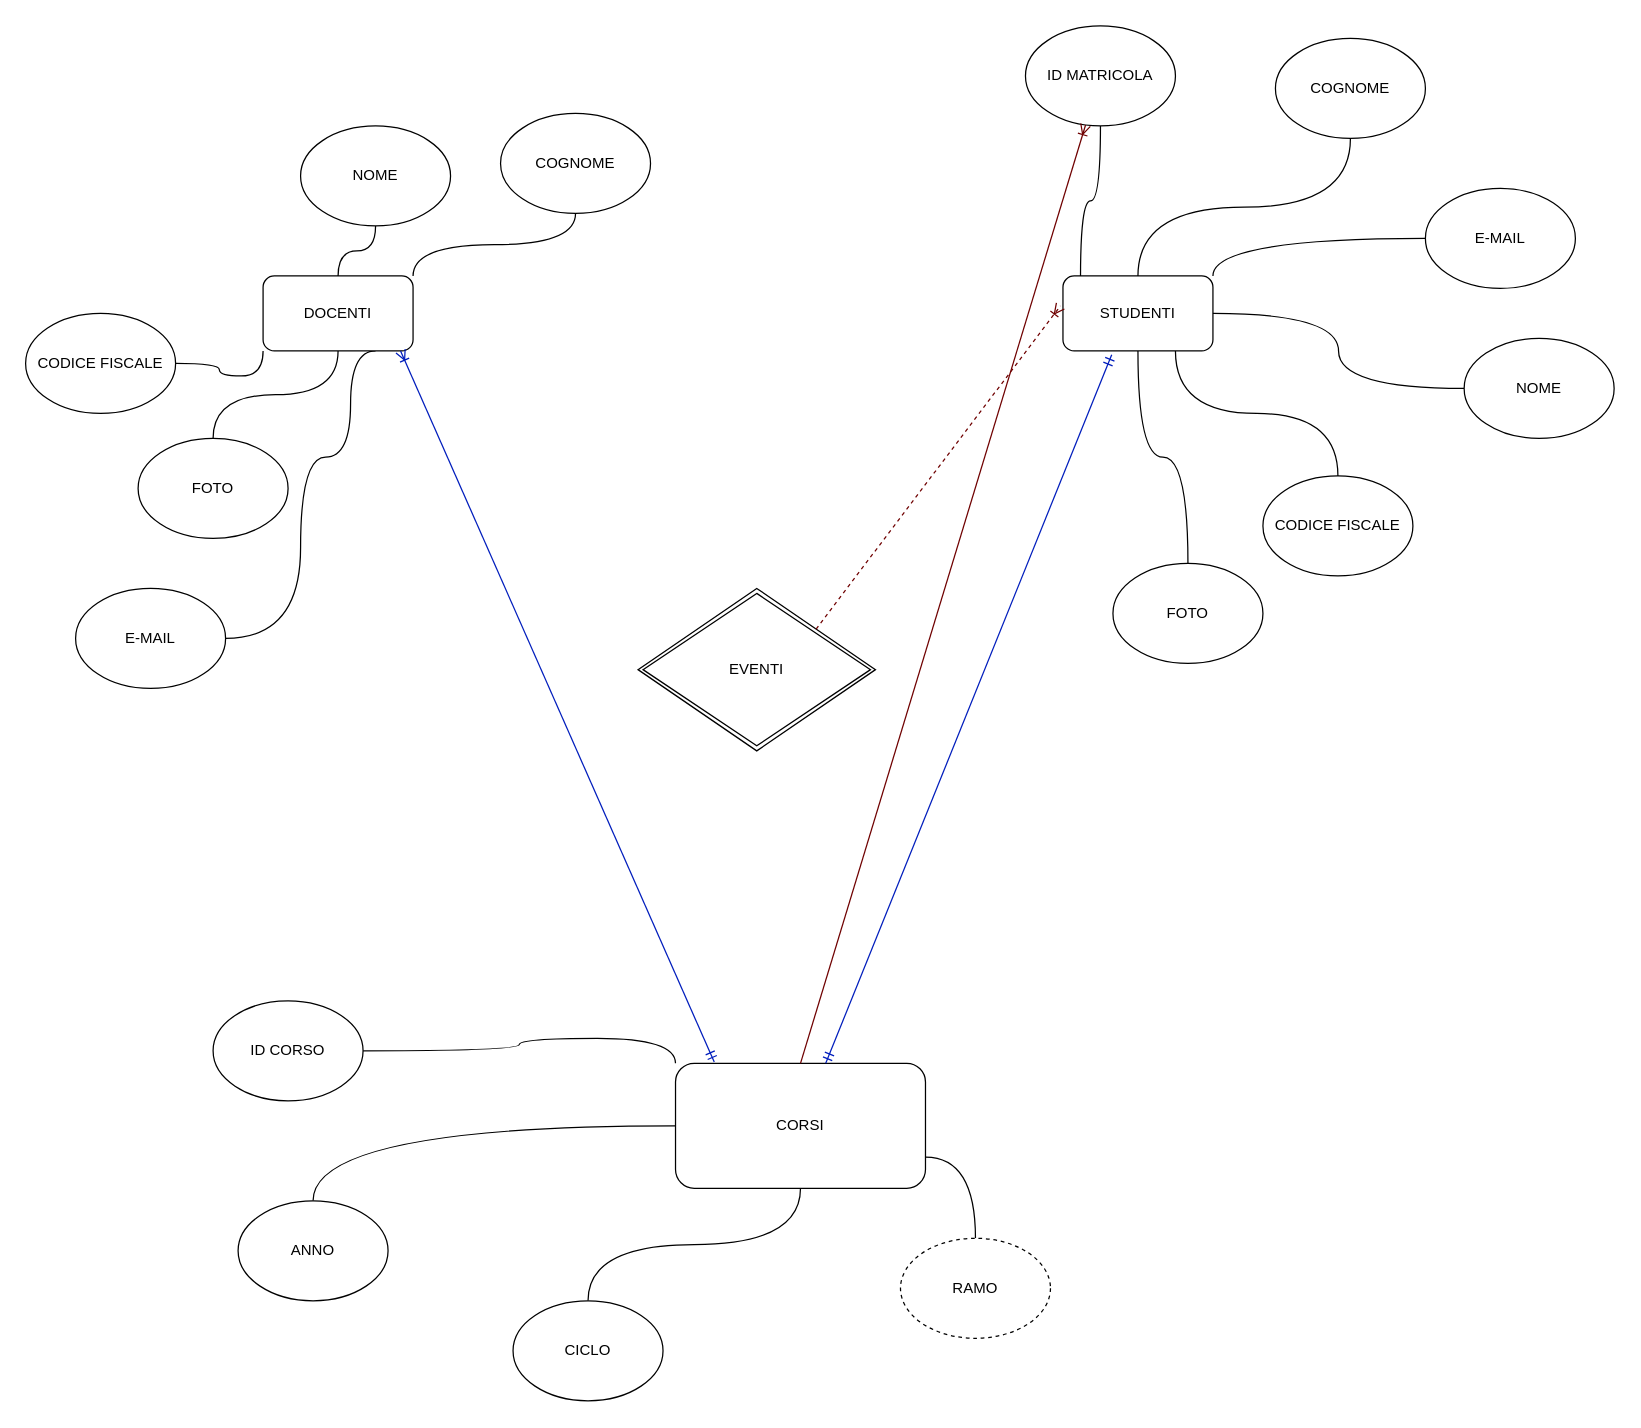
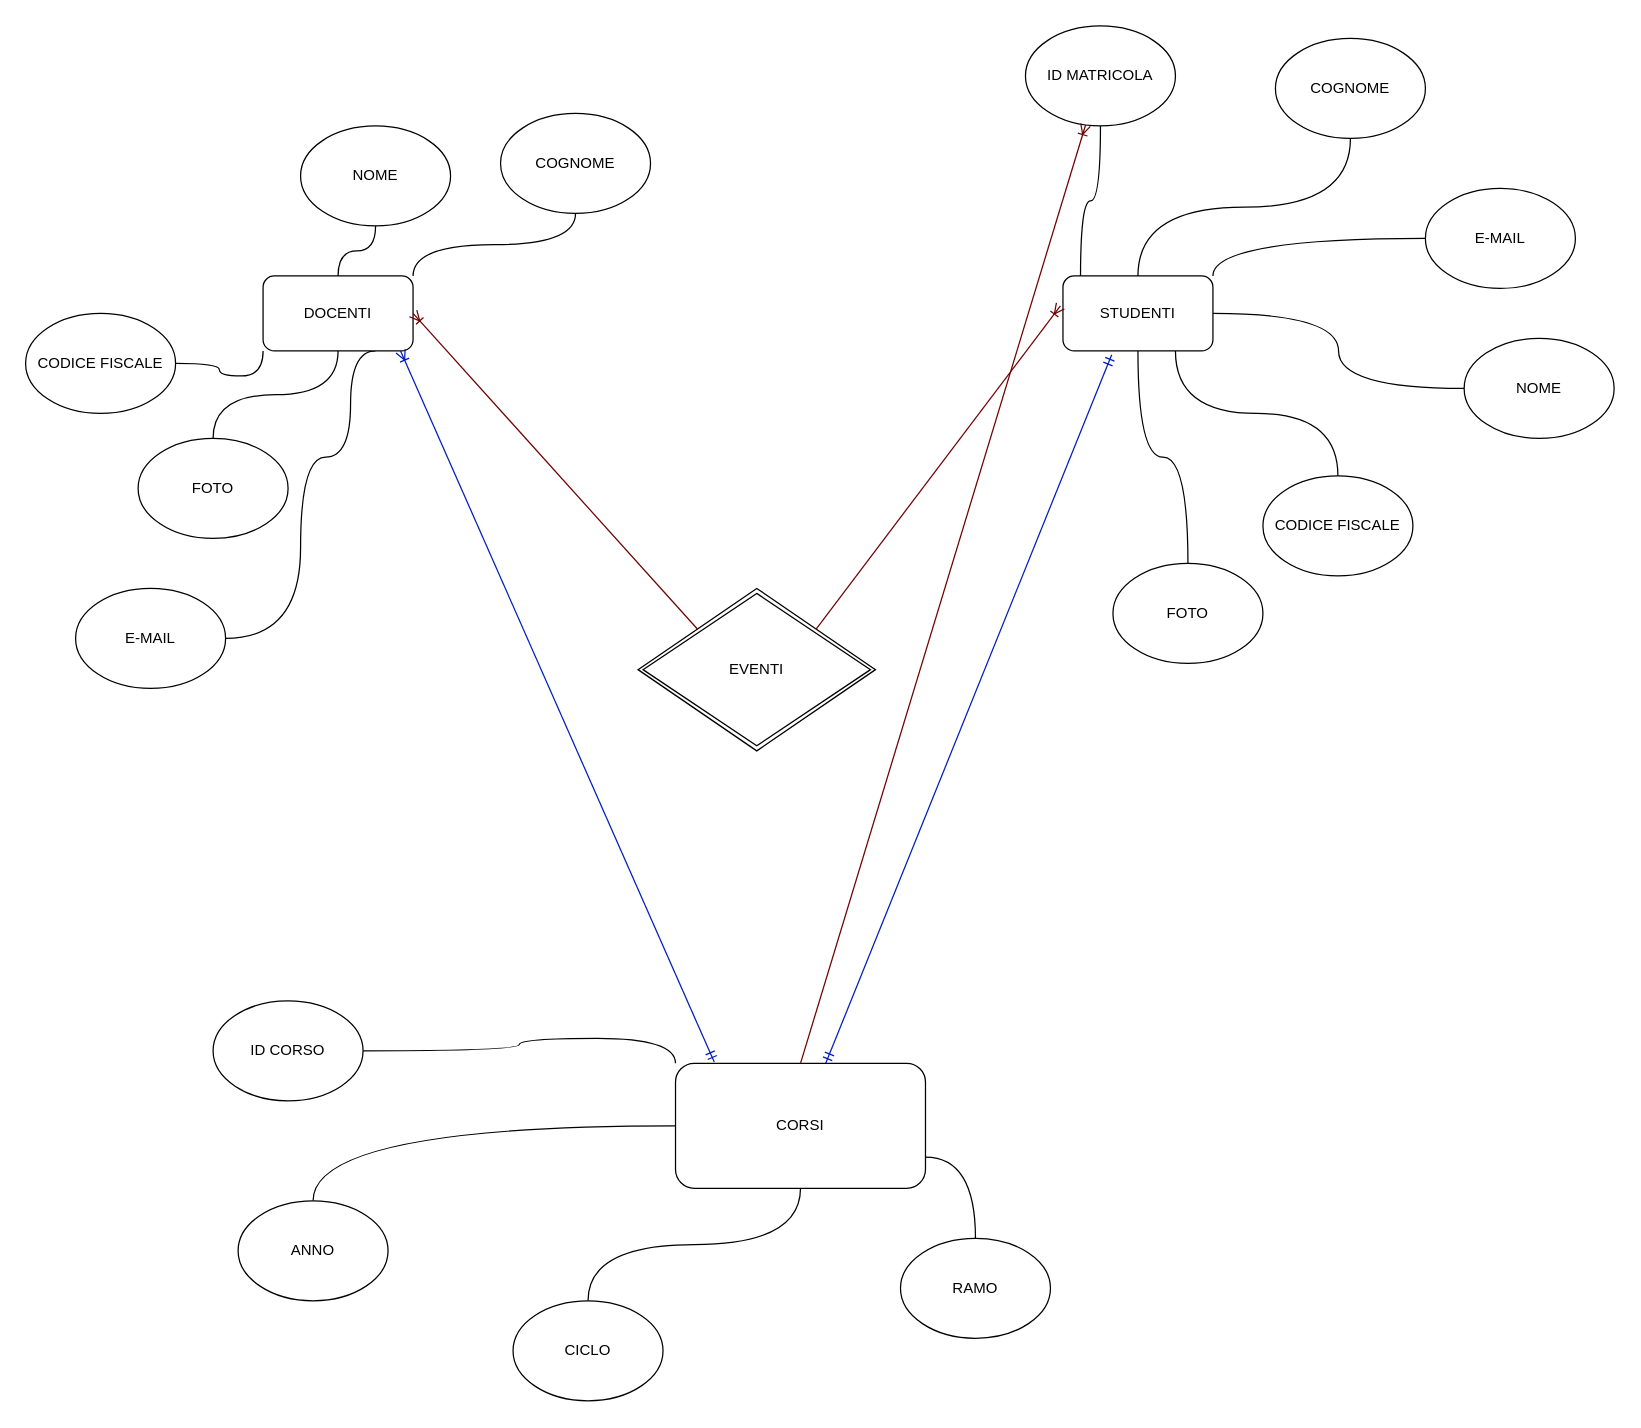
none -> (555, 471)
(911, 503) -> (911, 503)
(976, 1288) -> (976, 1288)
